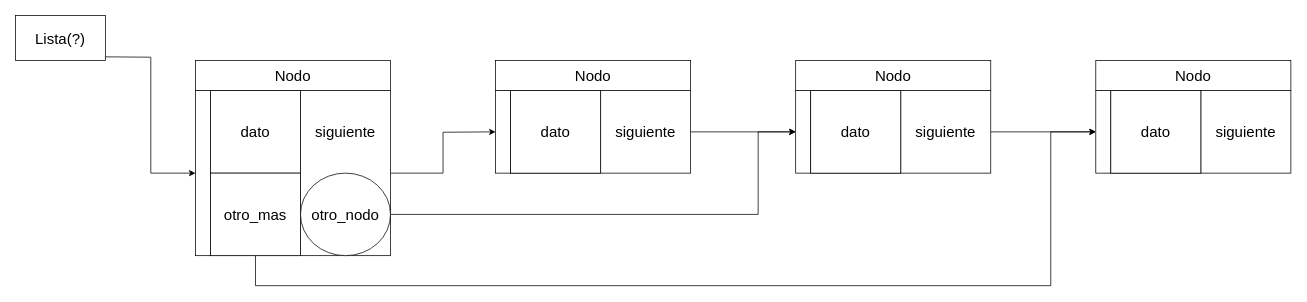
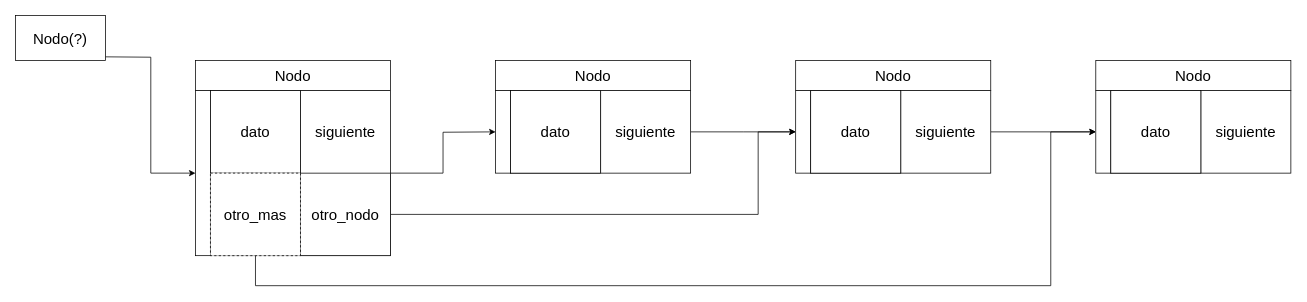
(60, 38) -> (60, 38)
(255, 214) -> (255, 214)
(345, 214) -> (345, 214)
